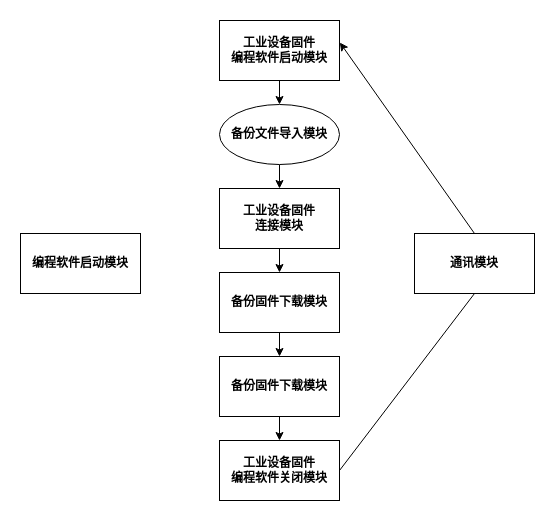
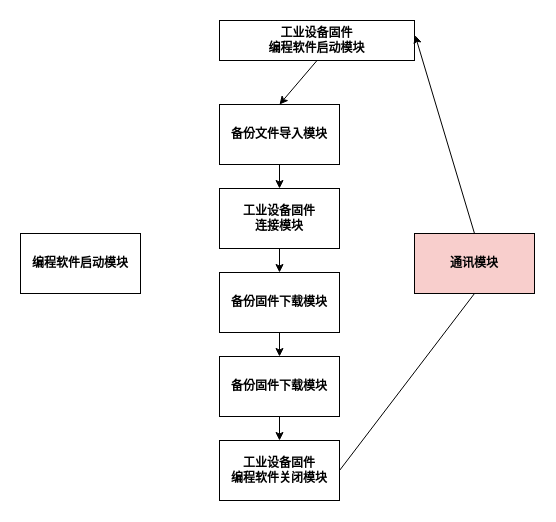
(280, 51) -> (317, 41)
(280, 135) -> (280, 135)
(475, 264) -> (475, 264)
